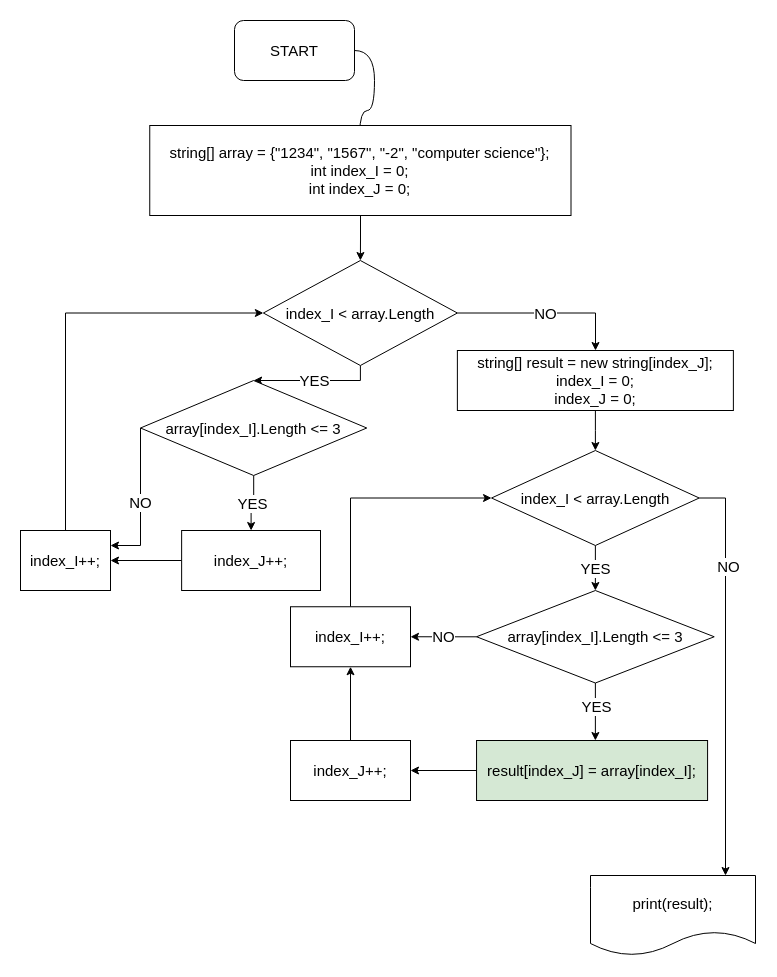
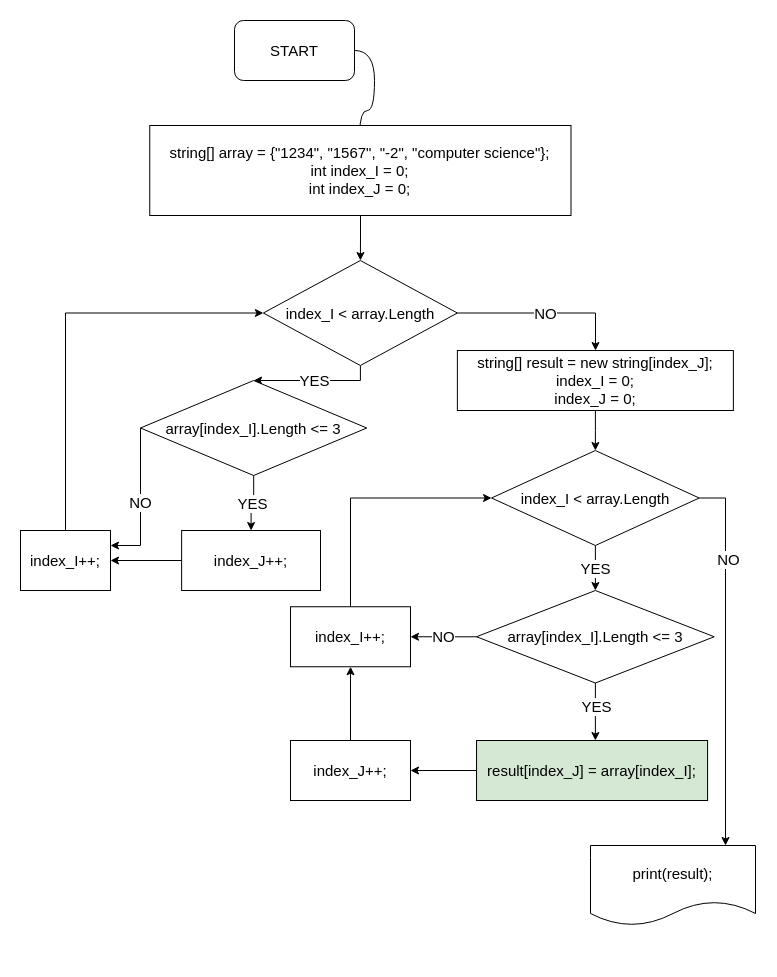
(673, 916) -> (673, 886)
